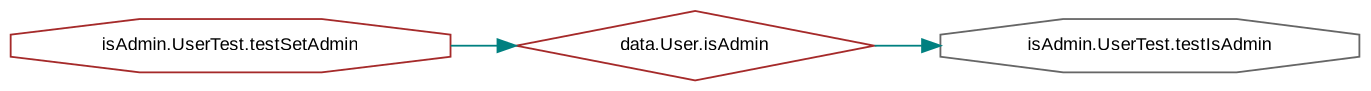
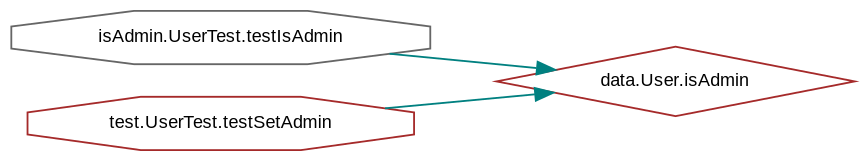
(231, 46) -> (221, 123)
(898, 46) -> (463, 61)
